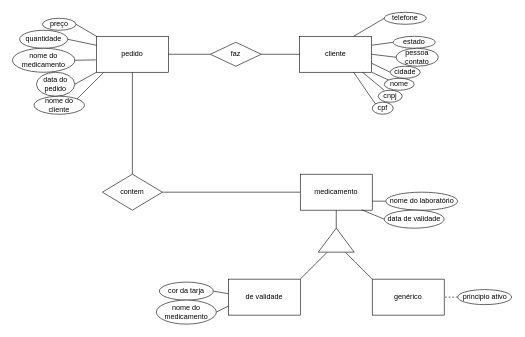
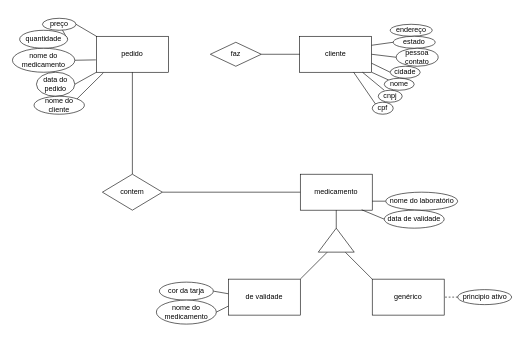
(405, 18) -> none
(369, 27) -> none
none -> (411, 30)
(81, 42) -> (65, 35)
(189, 54) -> none
